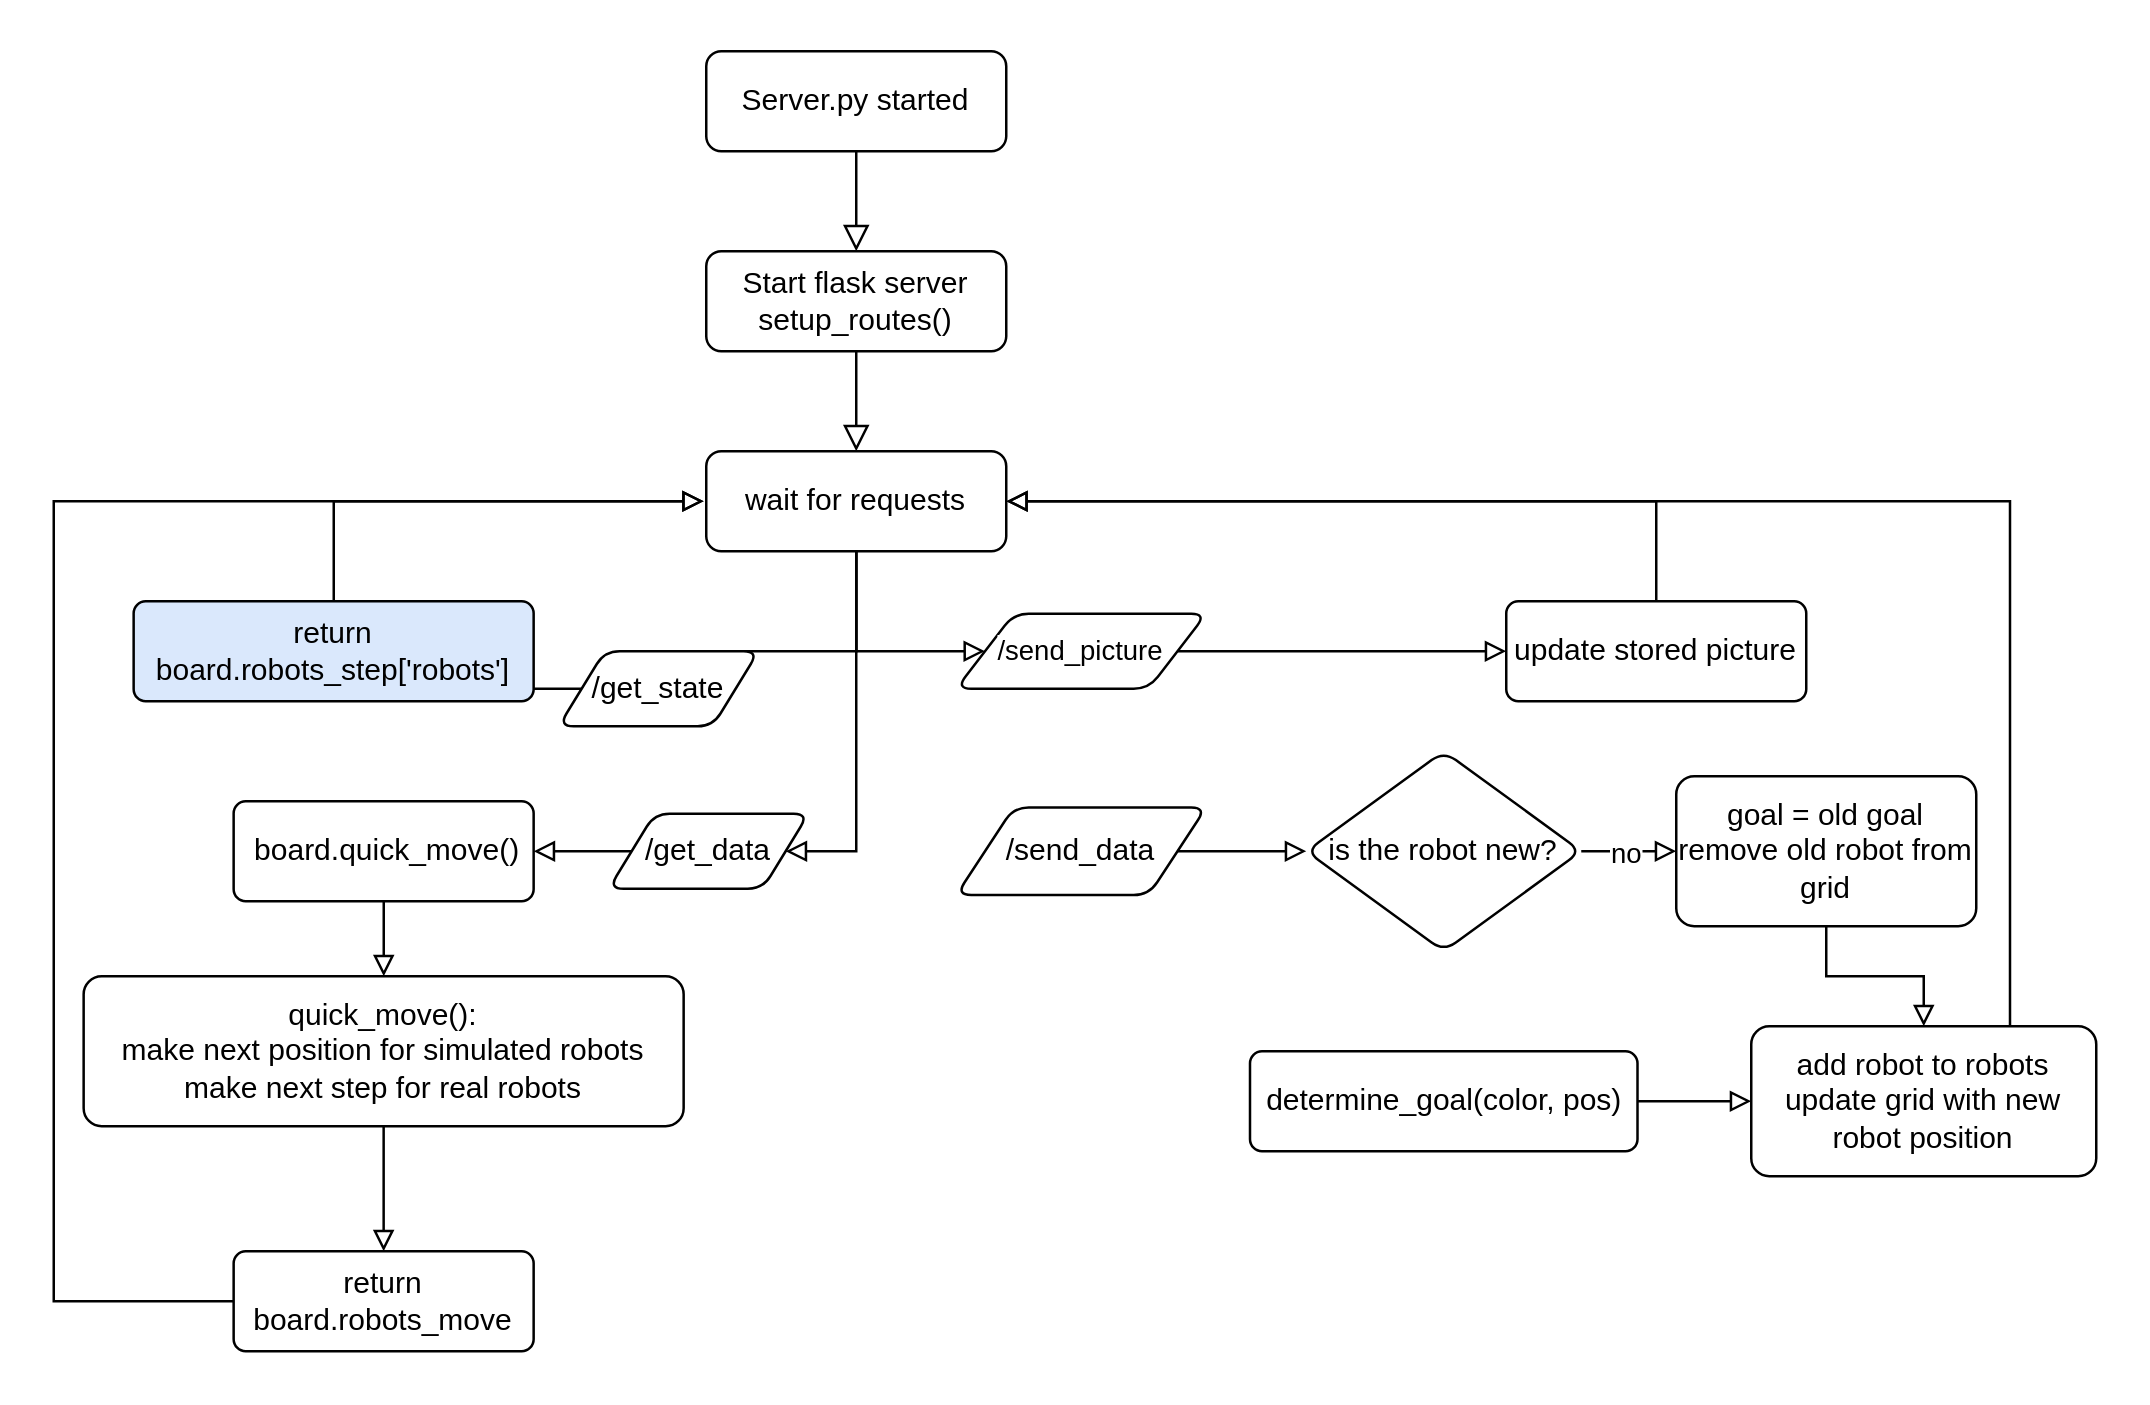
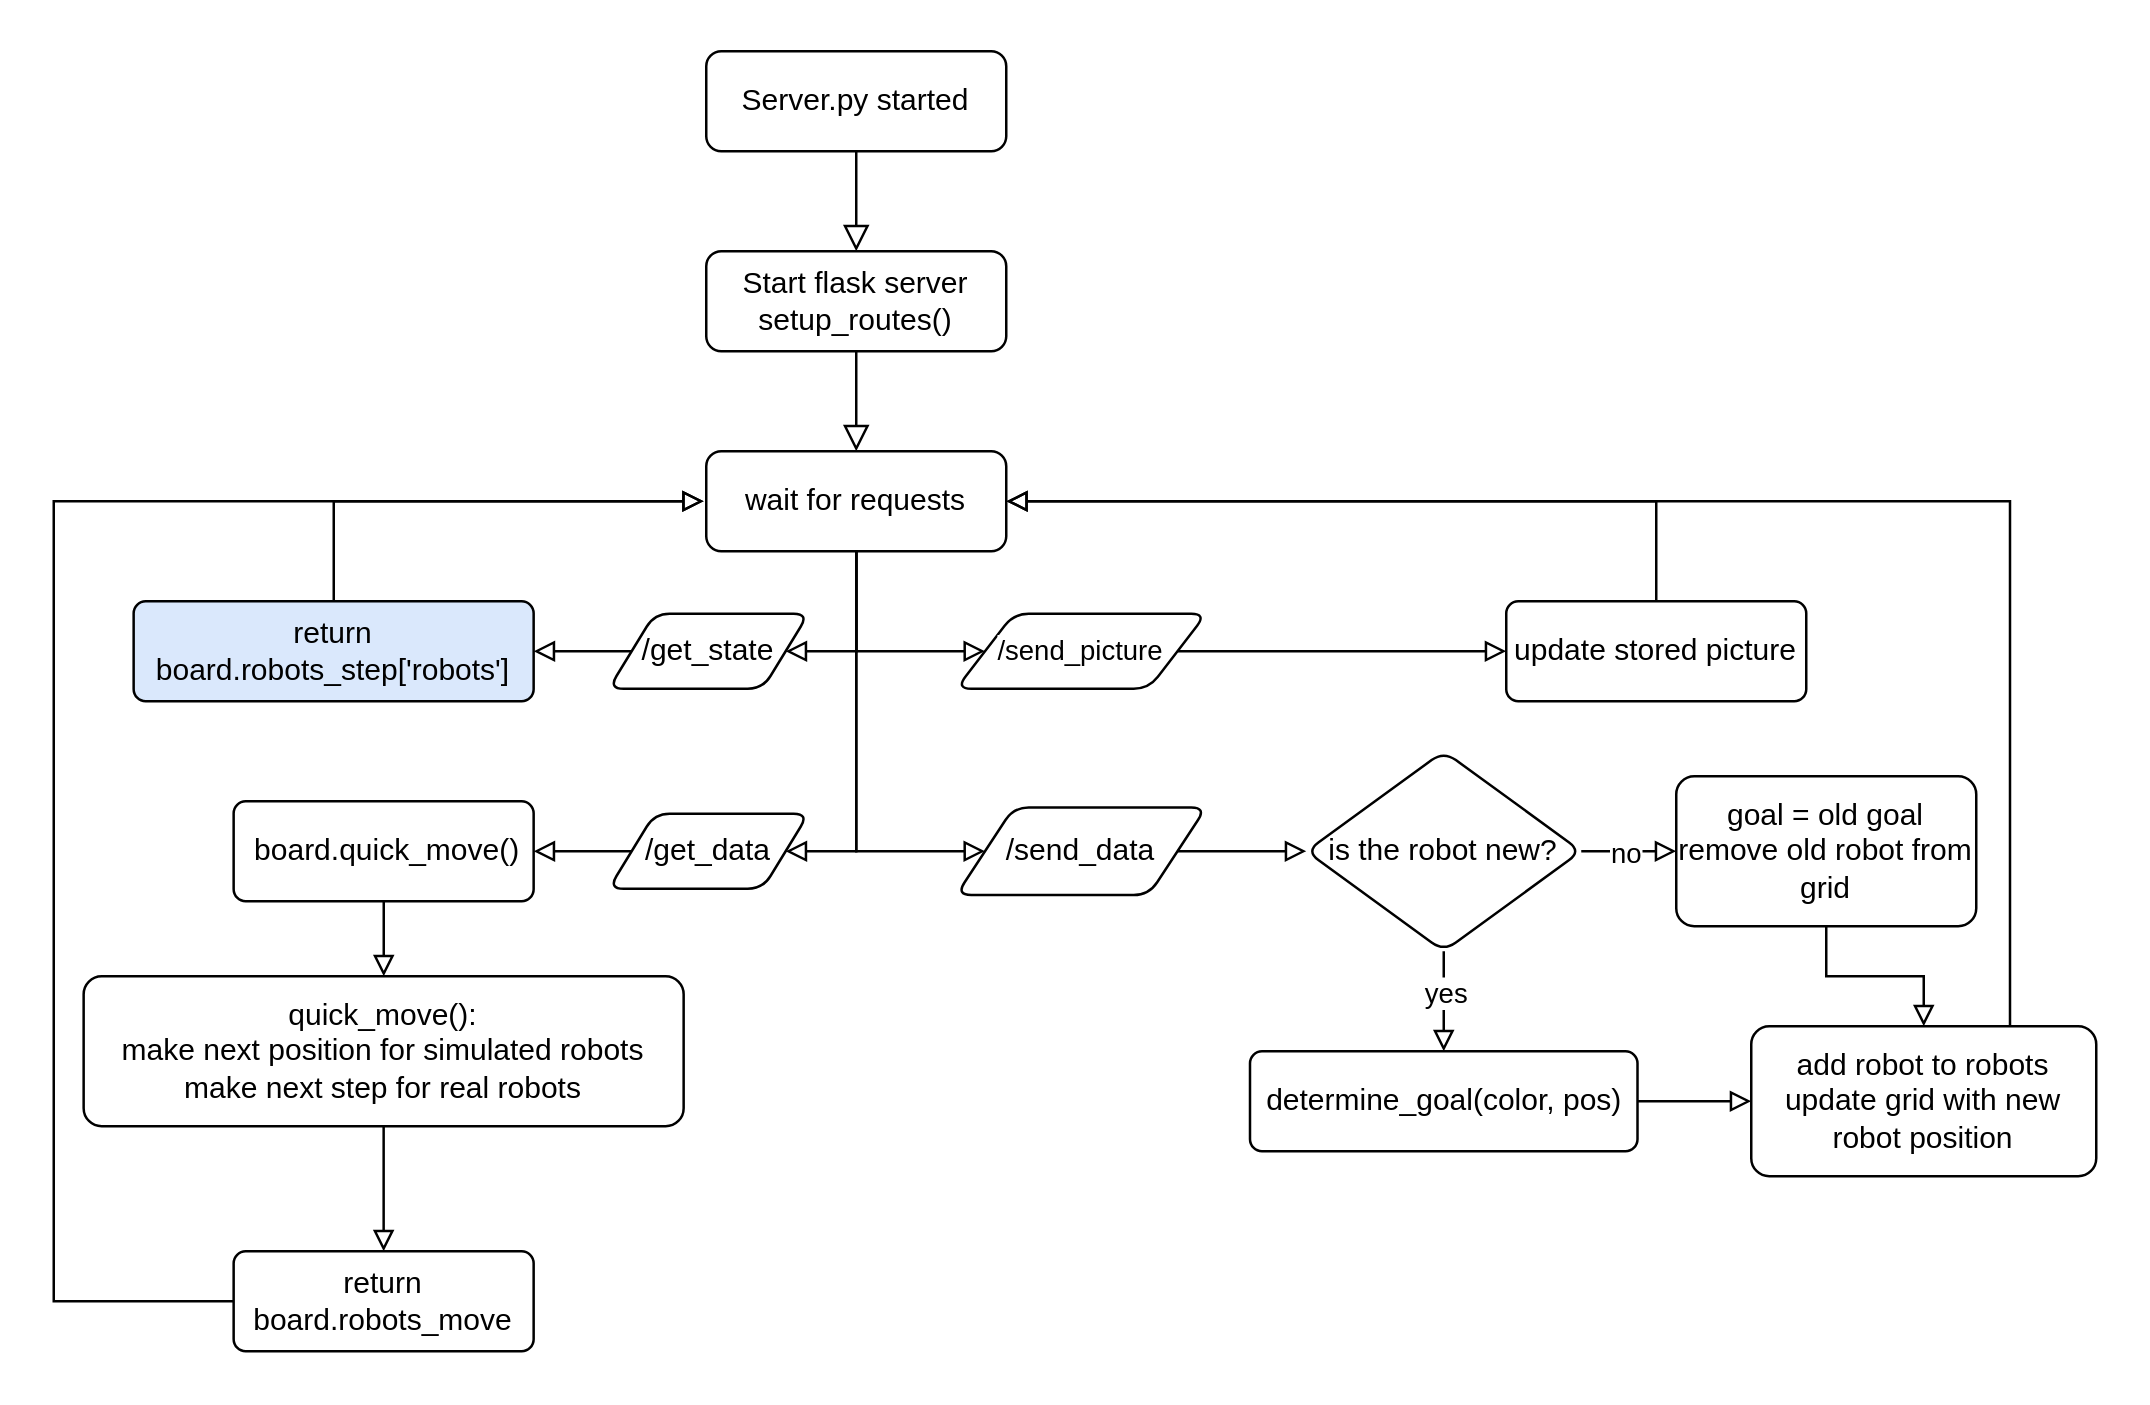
(659, 689) -> (709, 651)
none -> (912, 851)
none -> (1444, 991)
